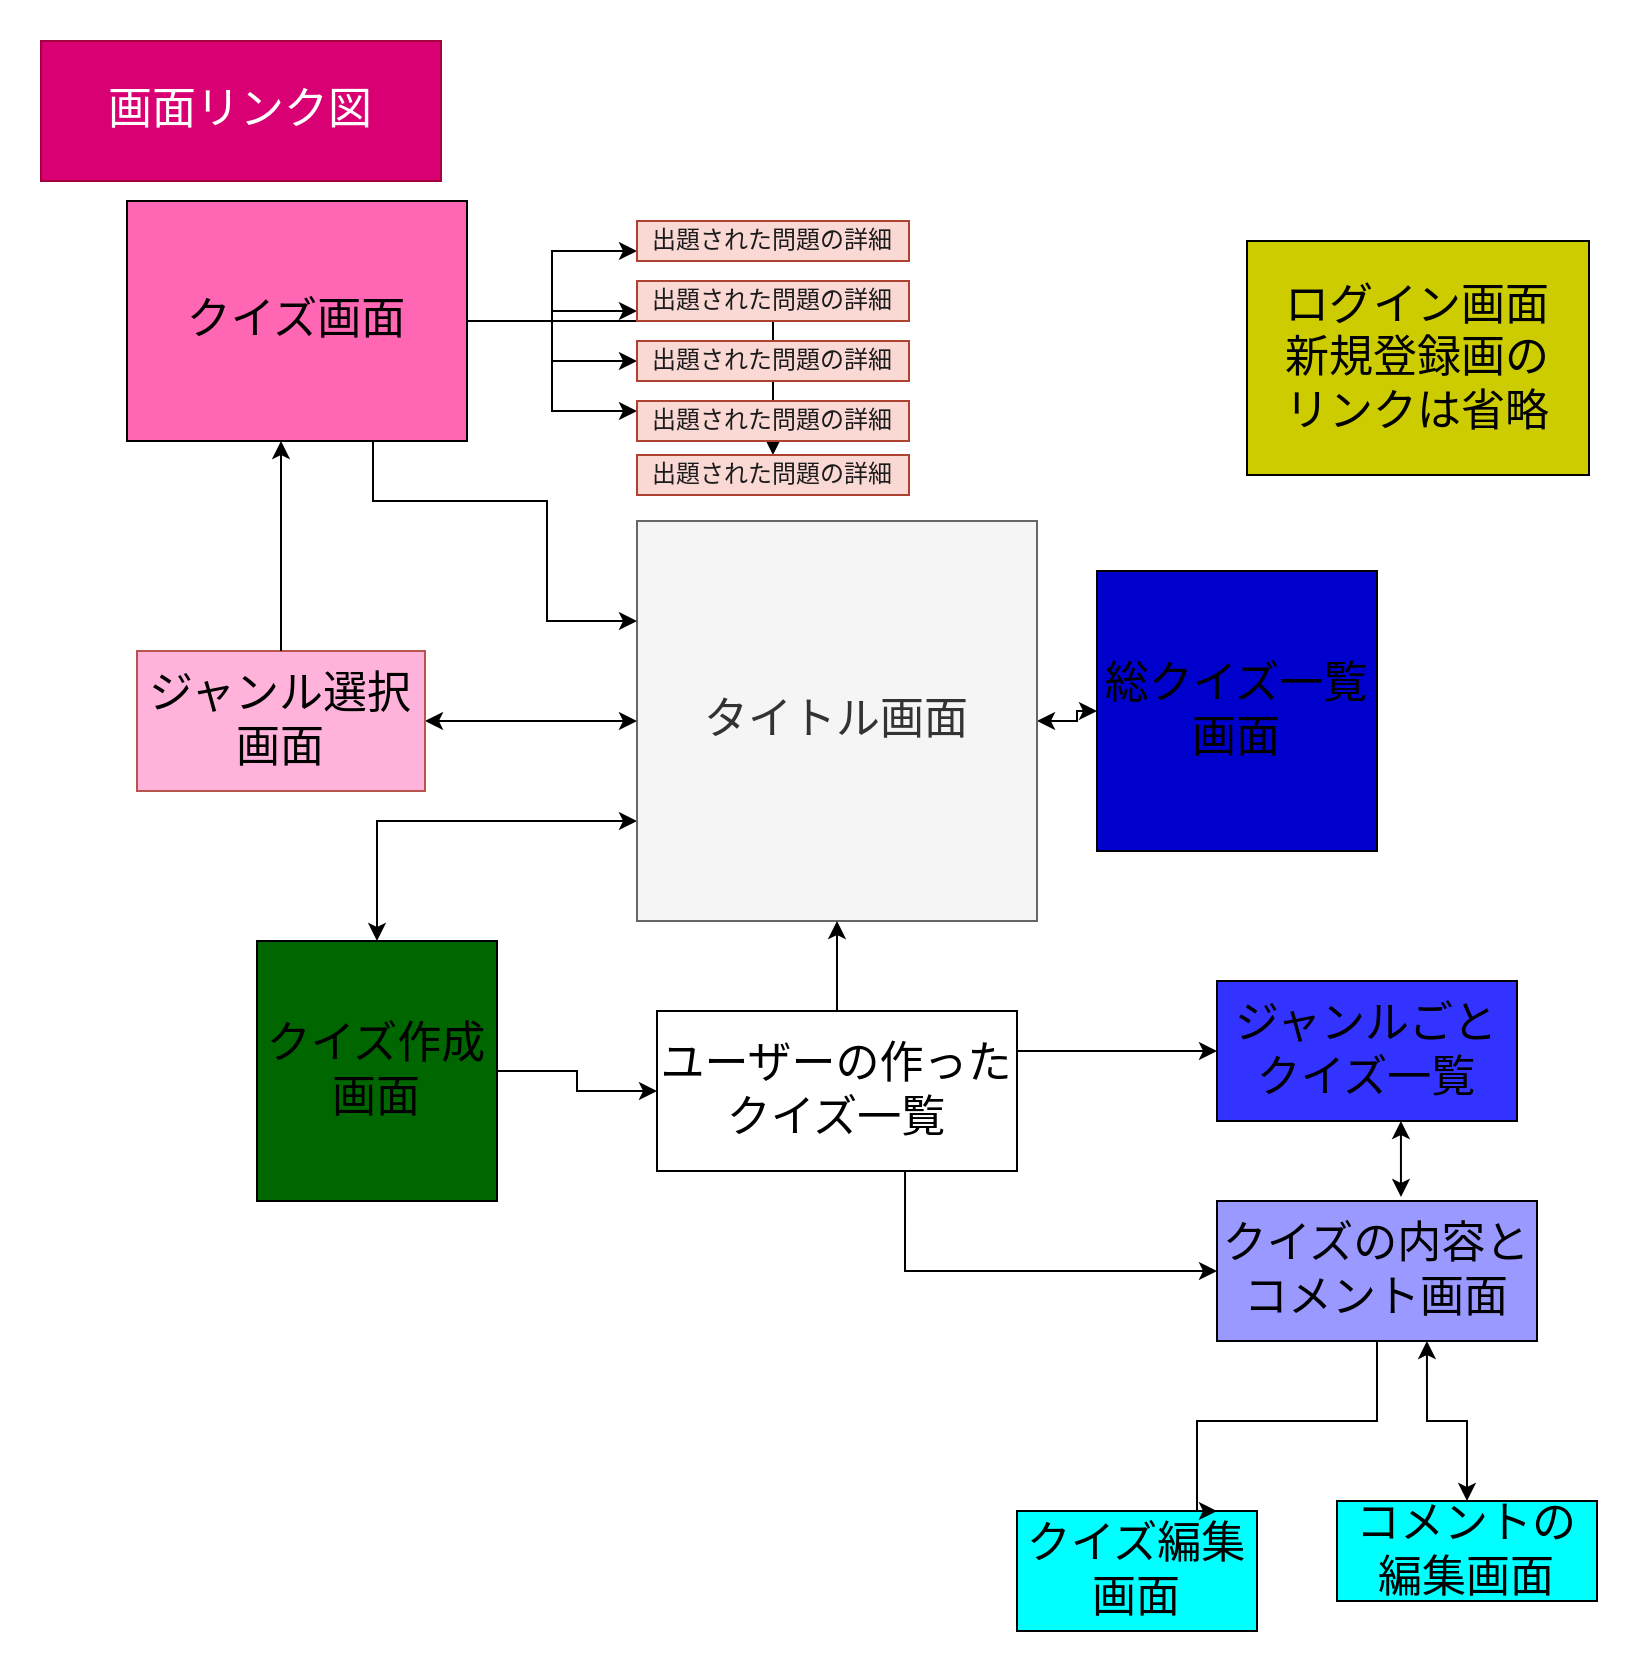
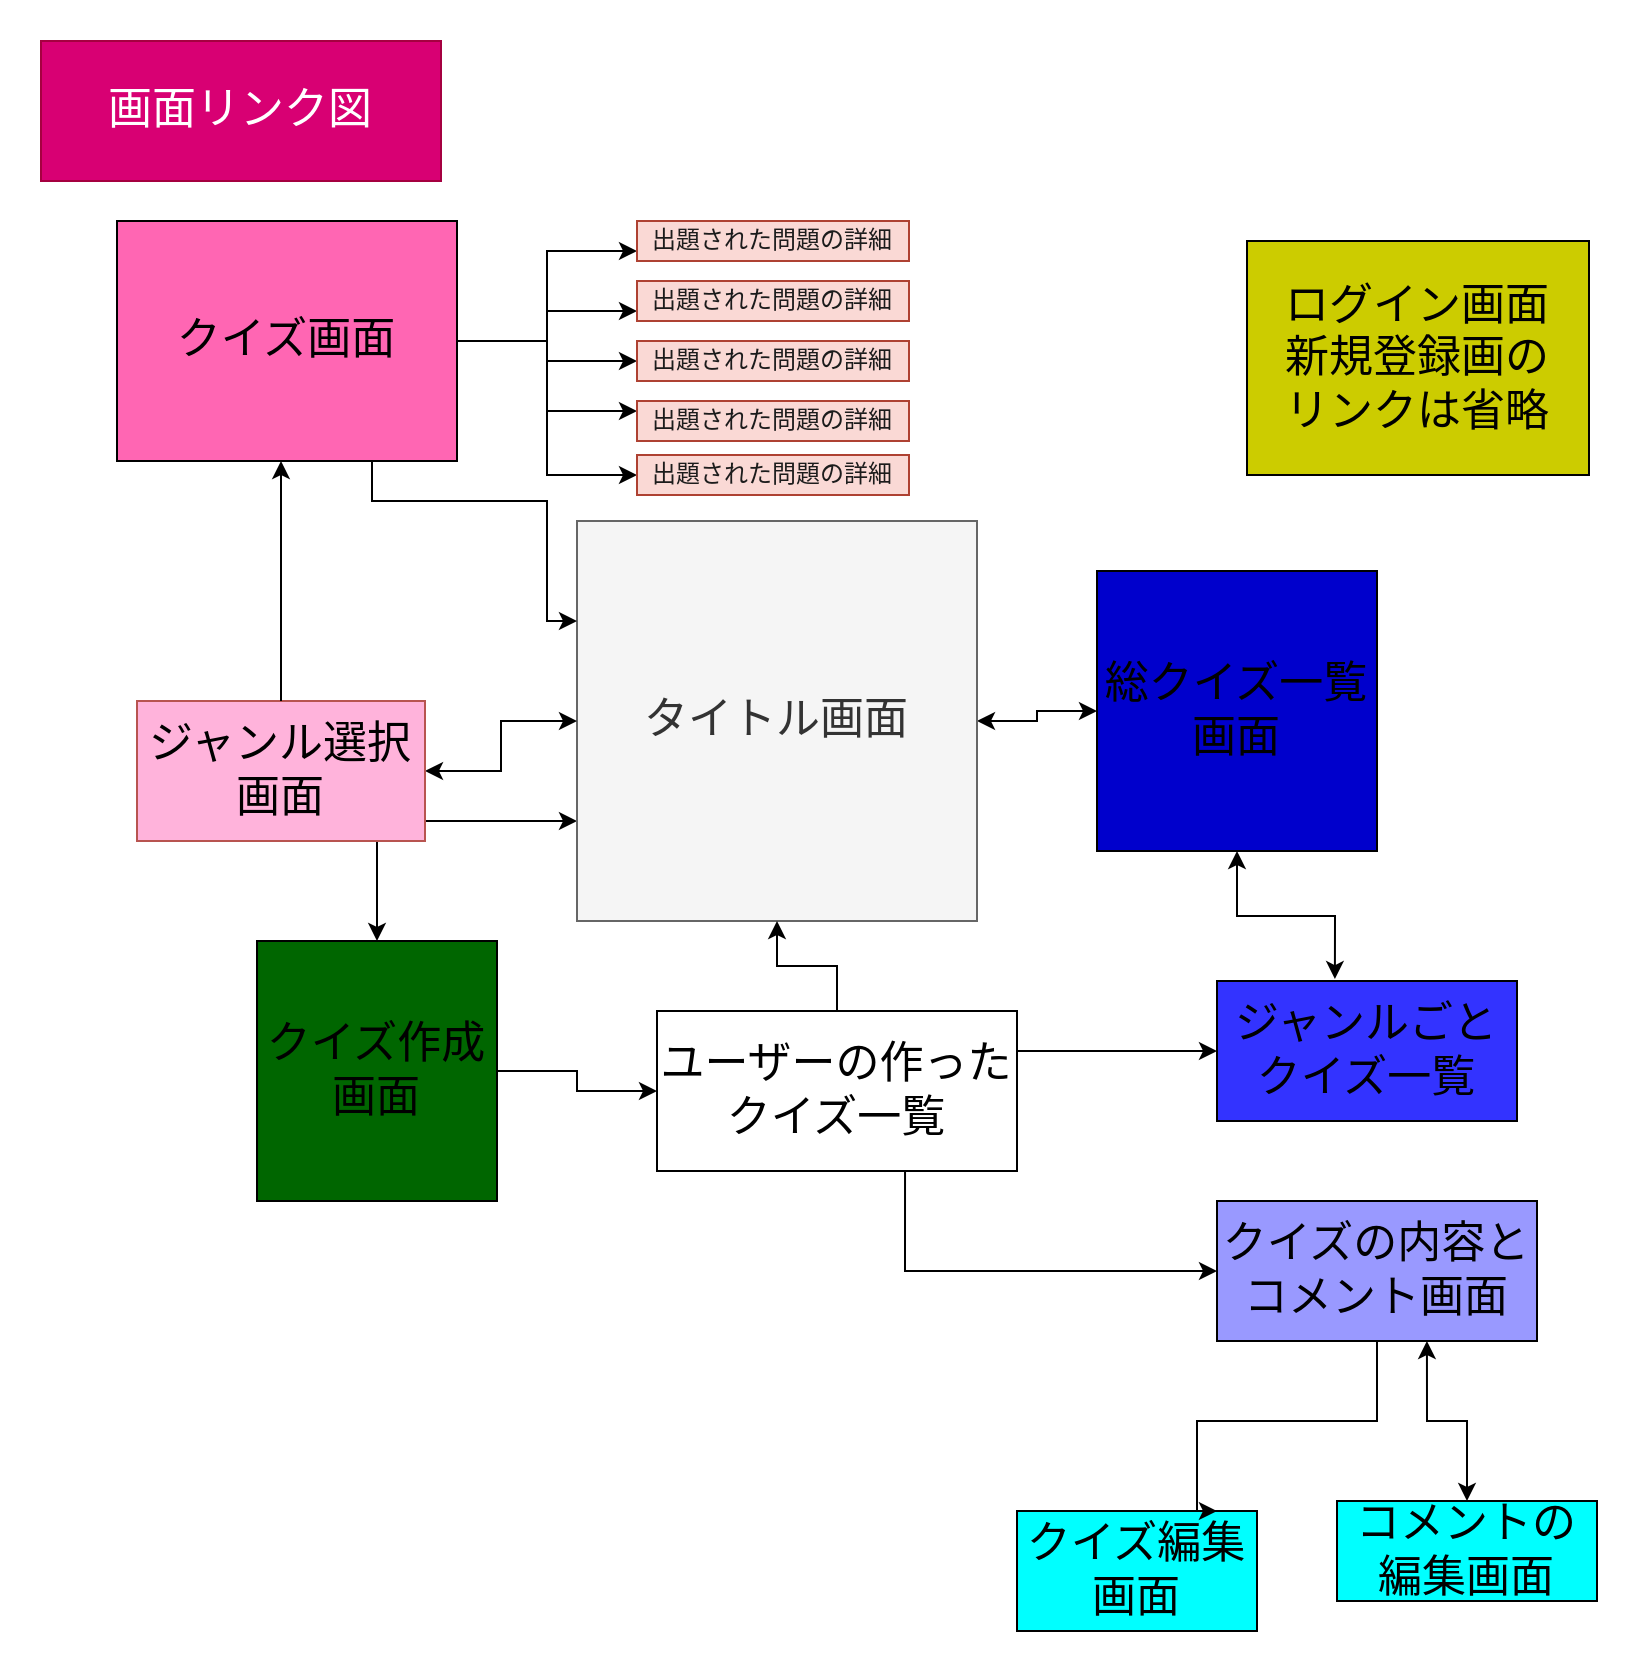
(297, 321) -> (287, 341)
(281, 721) -> (281, 771)
(837, 721) -> (777, 721)
none -> (1285, 916)
(1401, 1159) -> none
